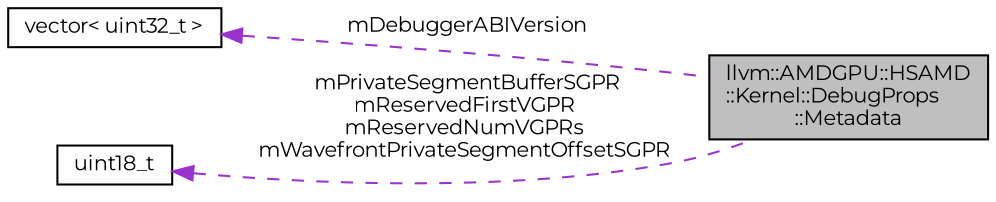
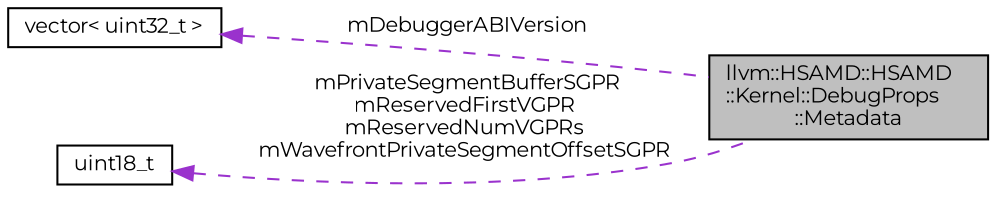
(849, 97) -> (849, 97)
